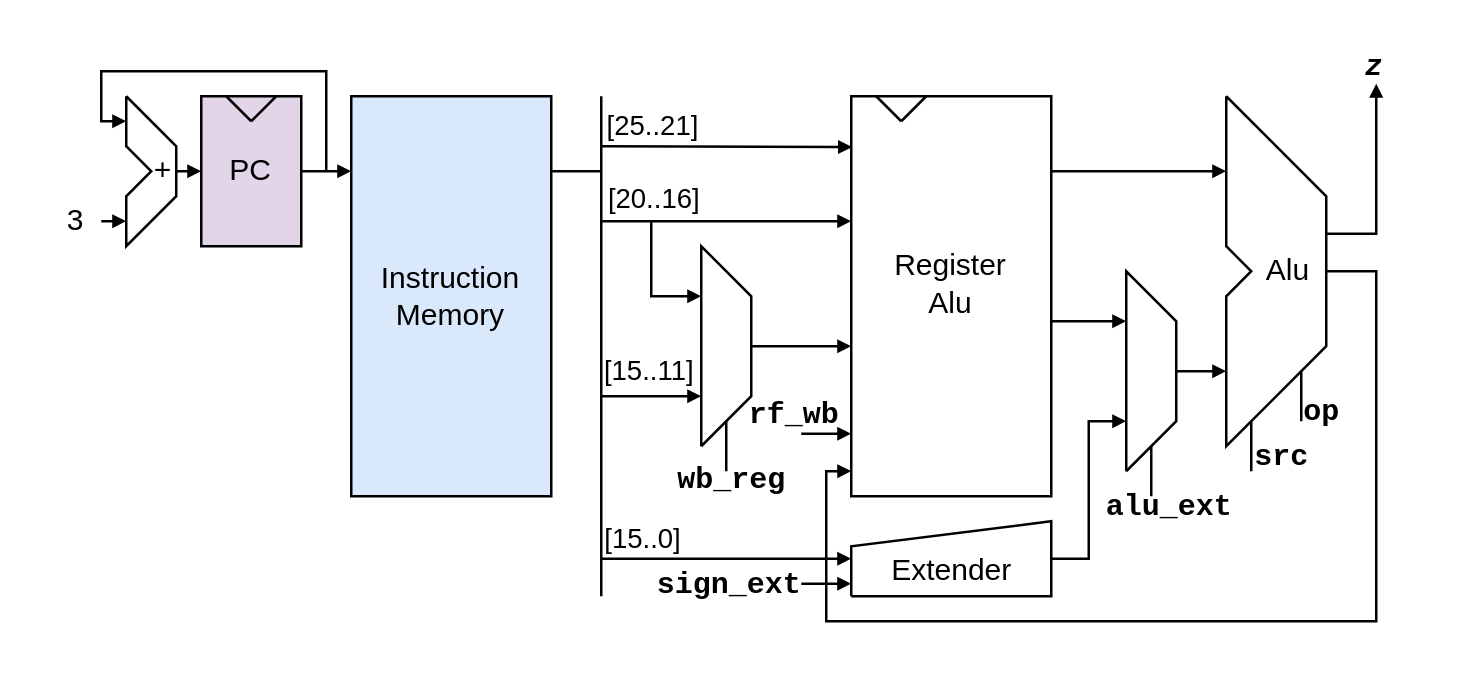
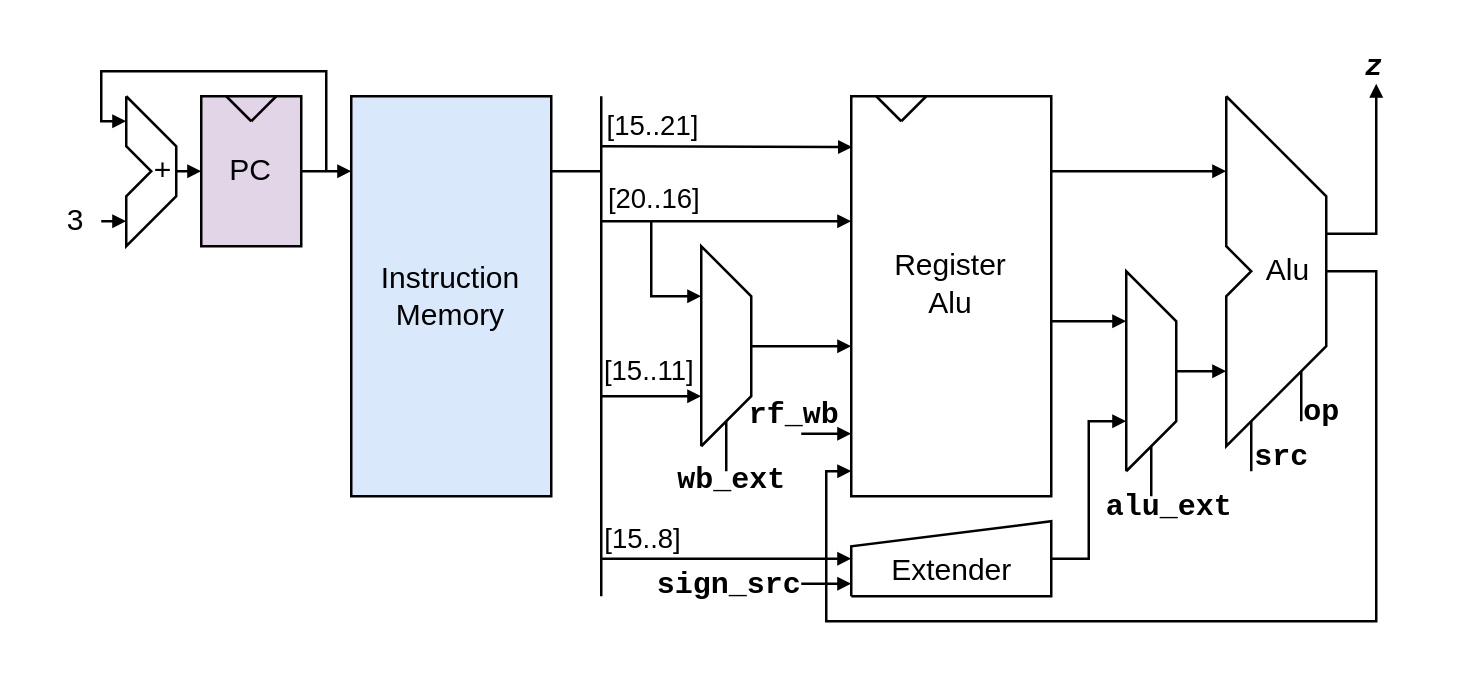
(654, 126) -> (654, 126)
(733, 479) -> (733, 479)
(644, 539) -> (644, 539)
(730, 584) -> (730, 584)
